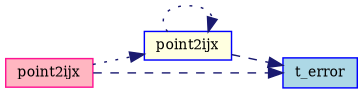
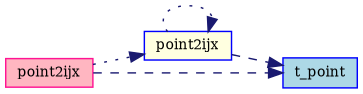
(320, 73) -> (320, 73)
